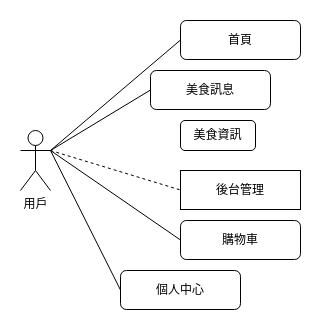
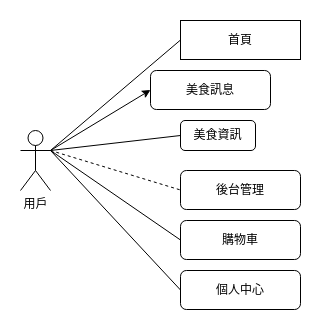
(241, 40) -> (241, 40)
(146, 93) -> (144, 94)
none -> (117, 143)
(241, 190) -> (241, 190)
(181, 290) -> (241, 290)
